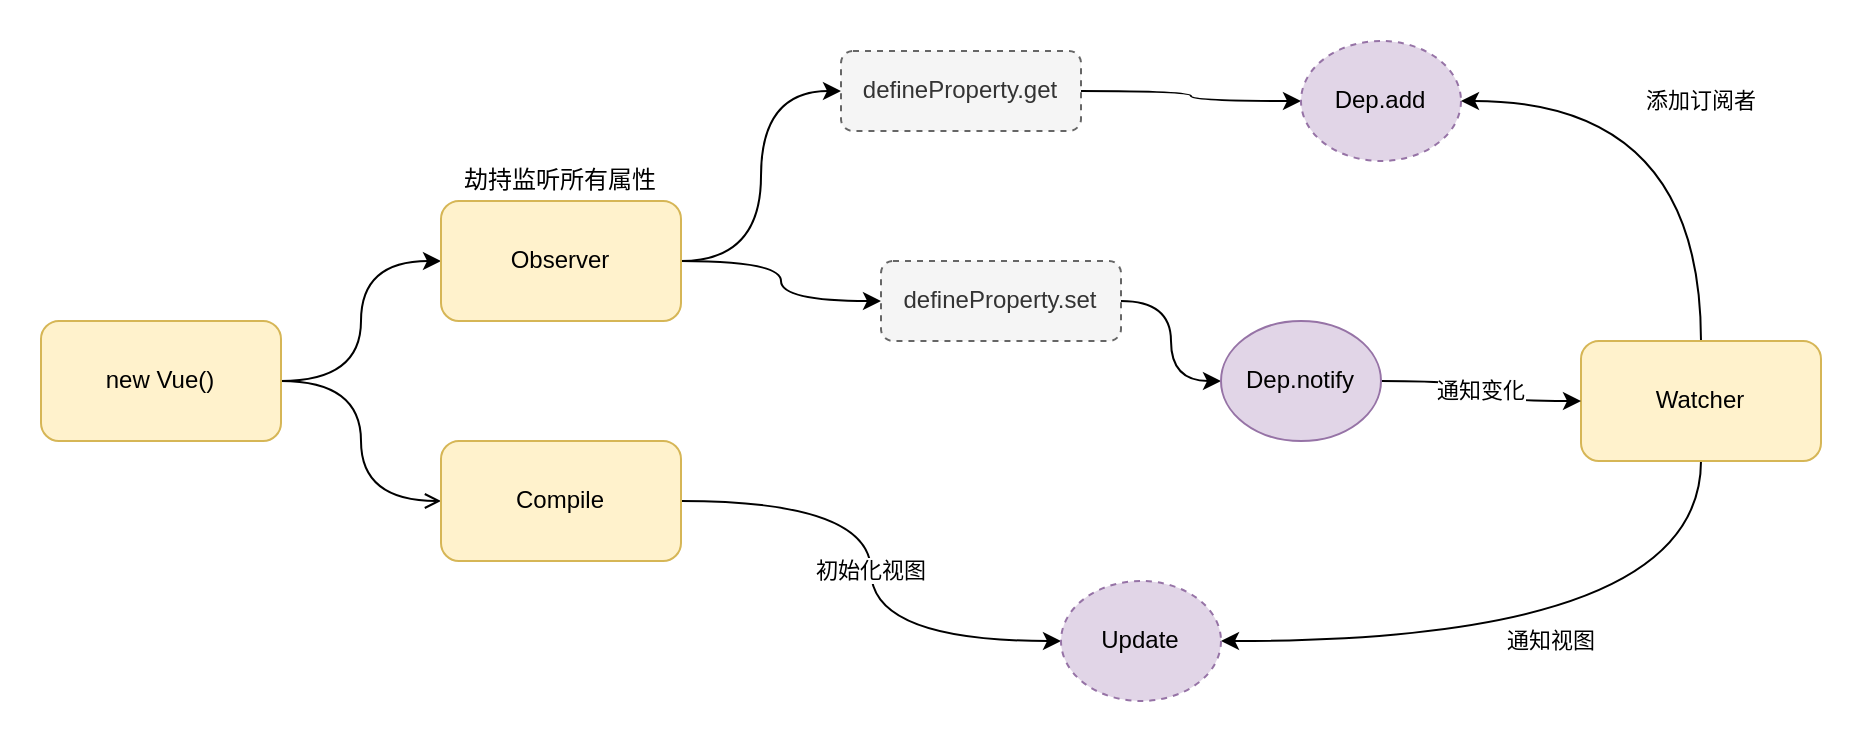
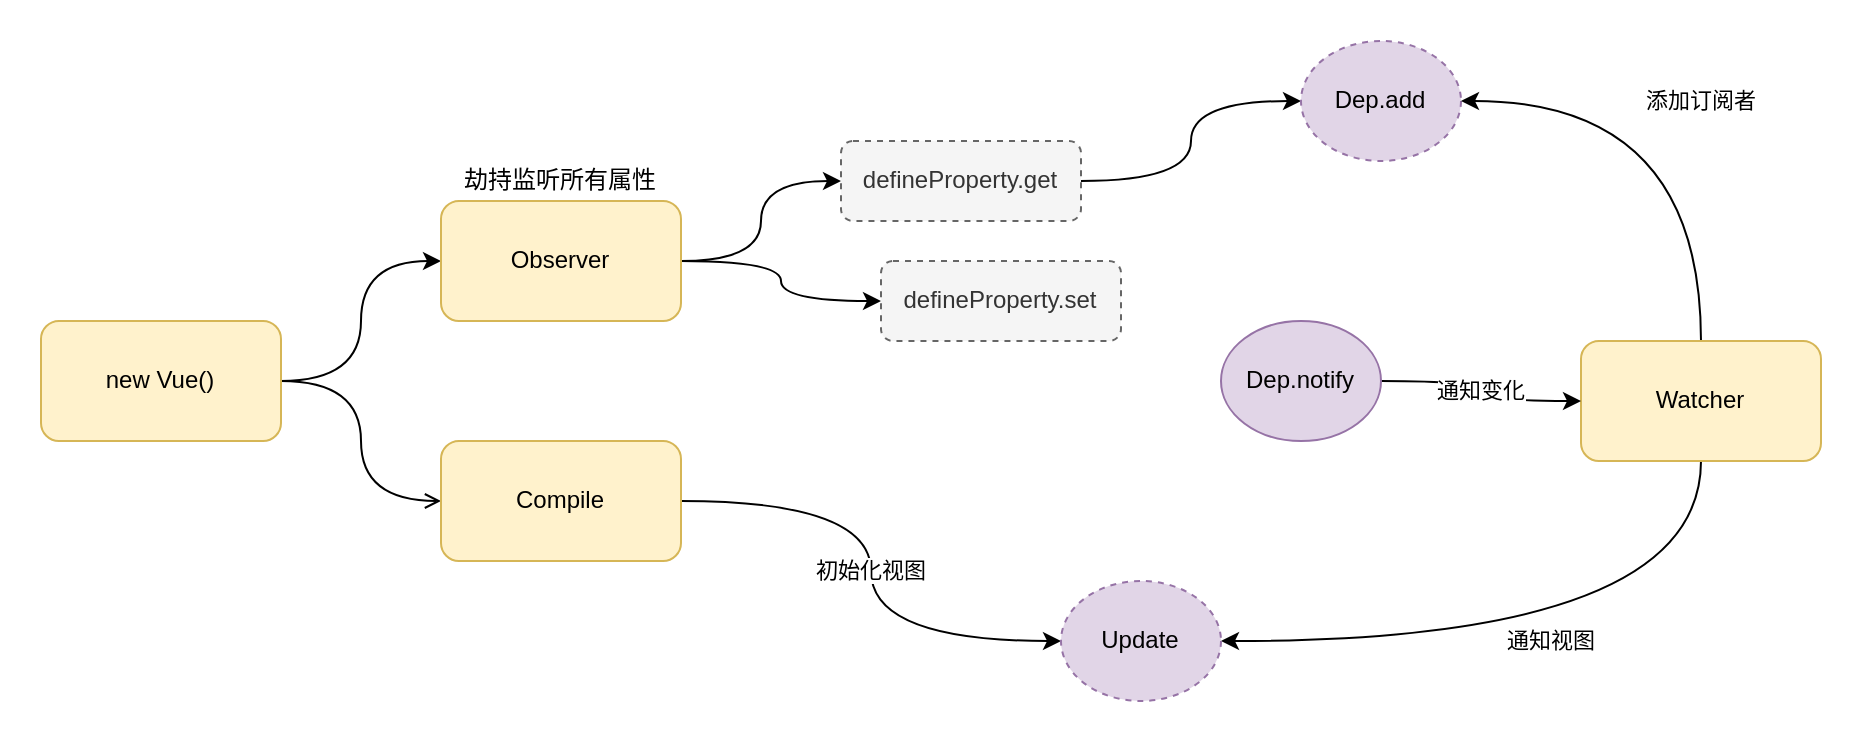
(961, 91) -> (961, 181)
(1171, 334) -> none
